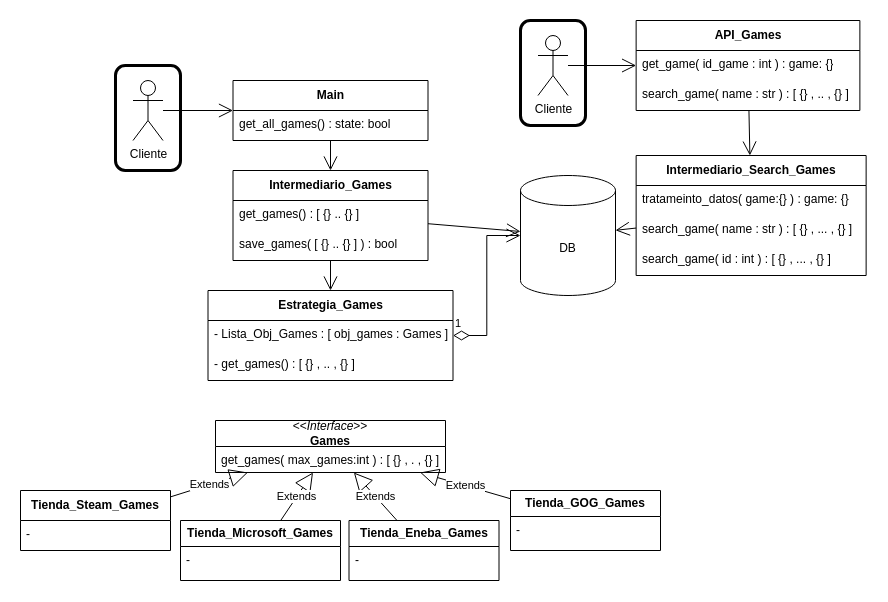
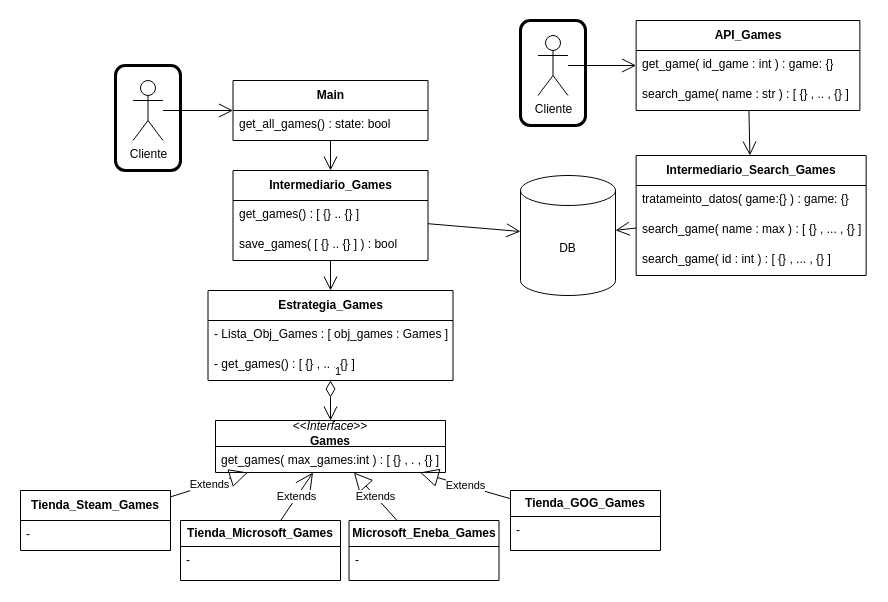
(753, 237) -> (753, 237)
(487, 279) -> (331, 407)
(302, 488) -> (307, 482)
(425, 534) -> (425, 534)
